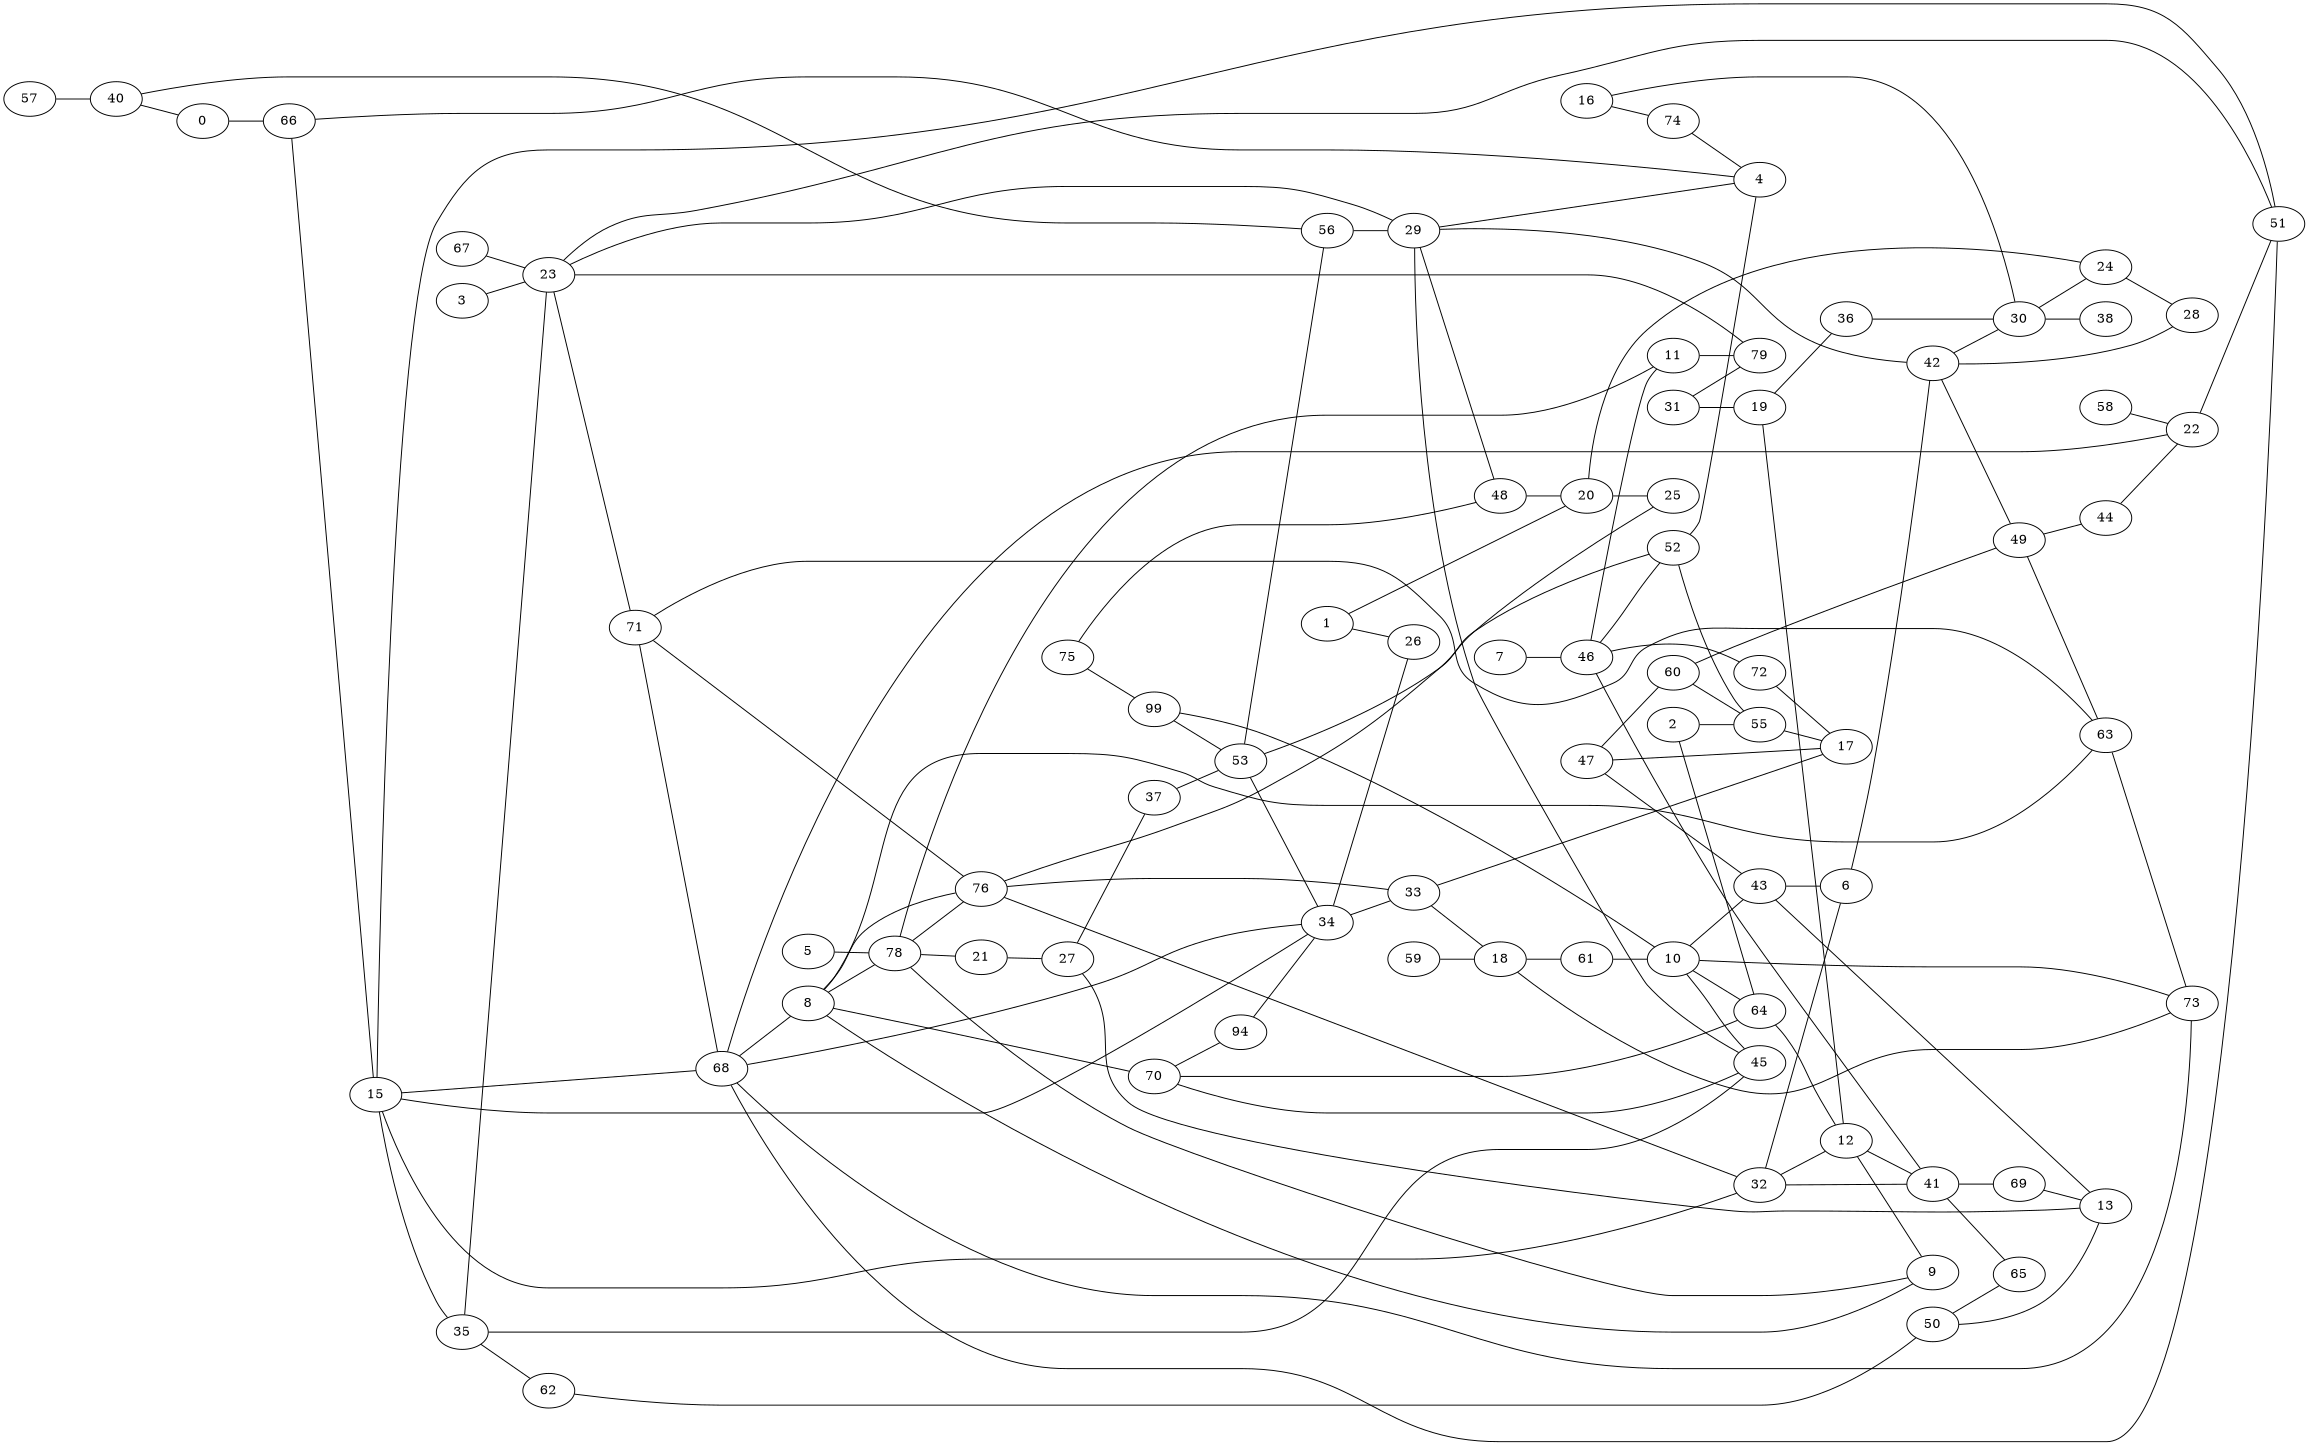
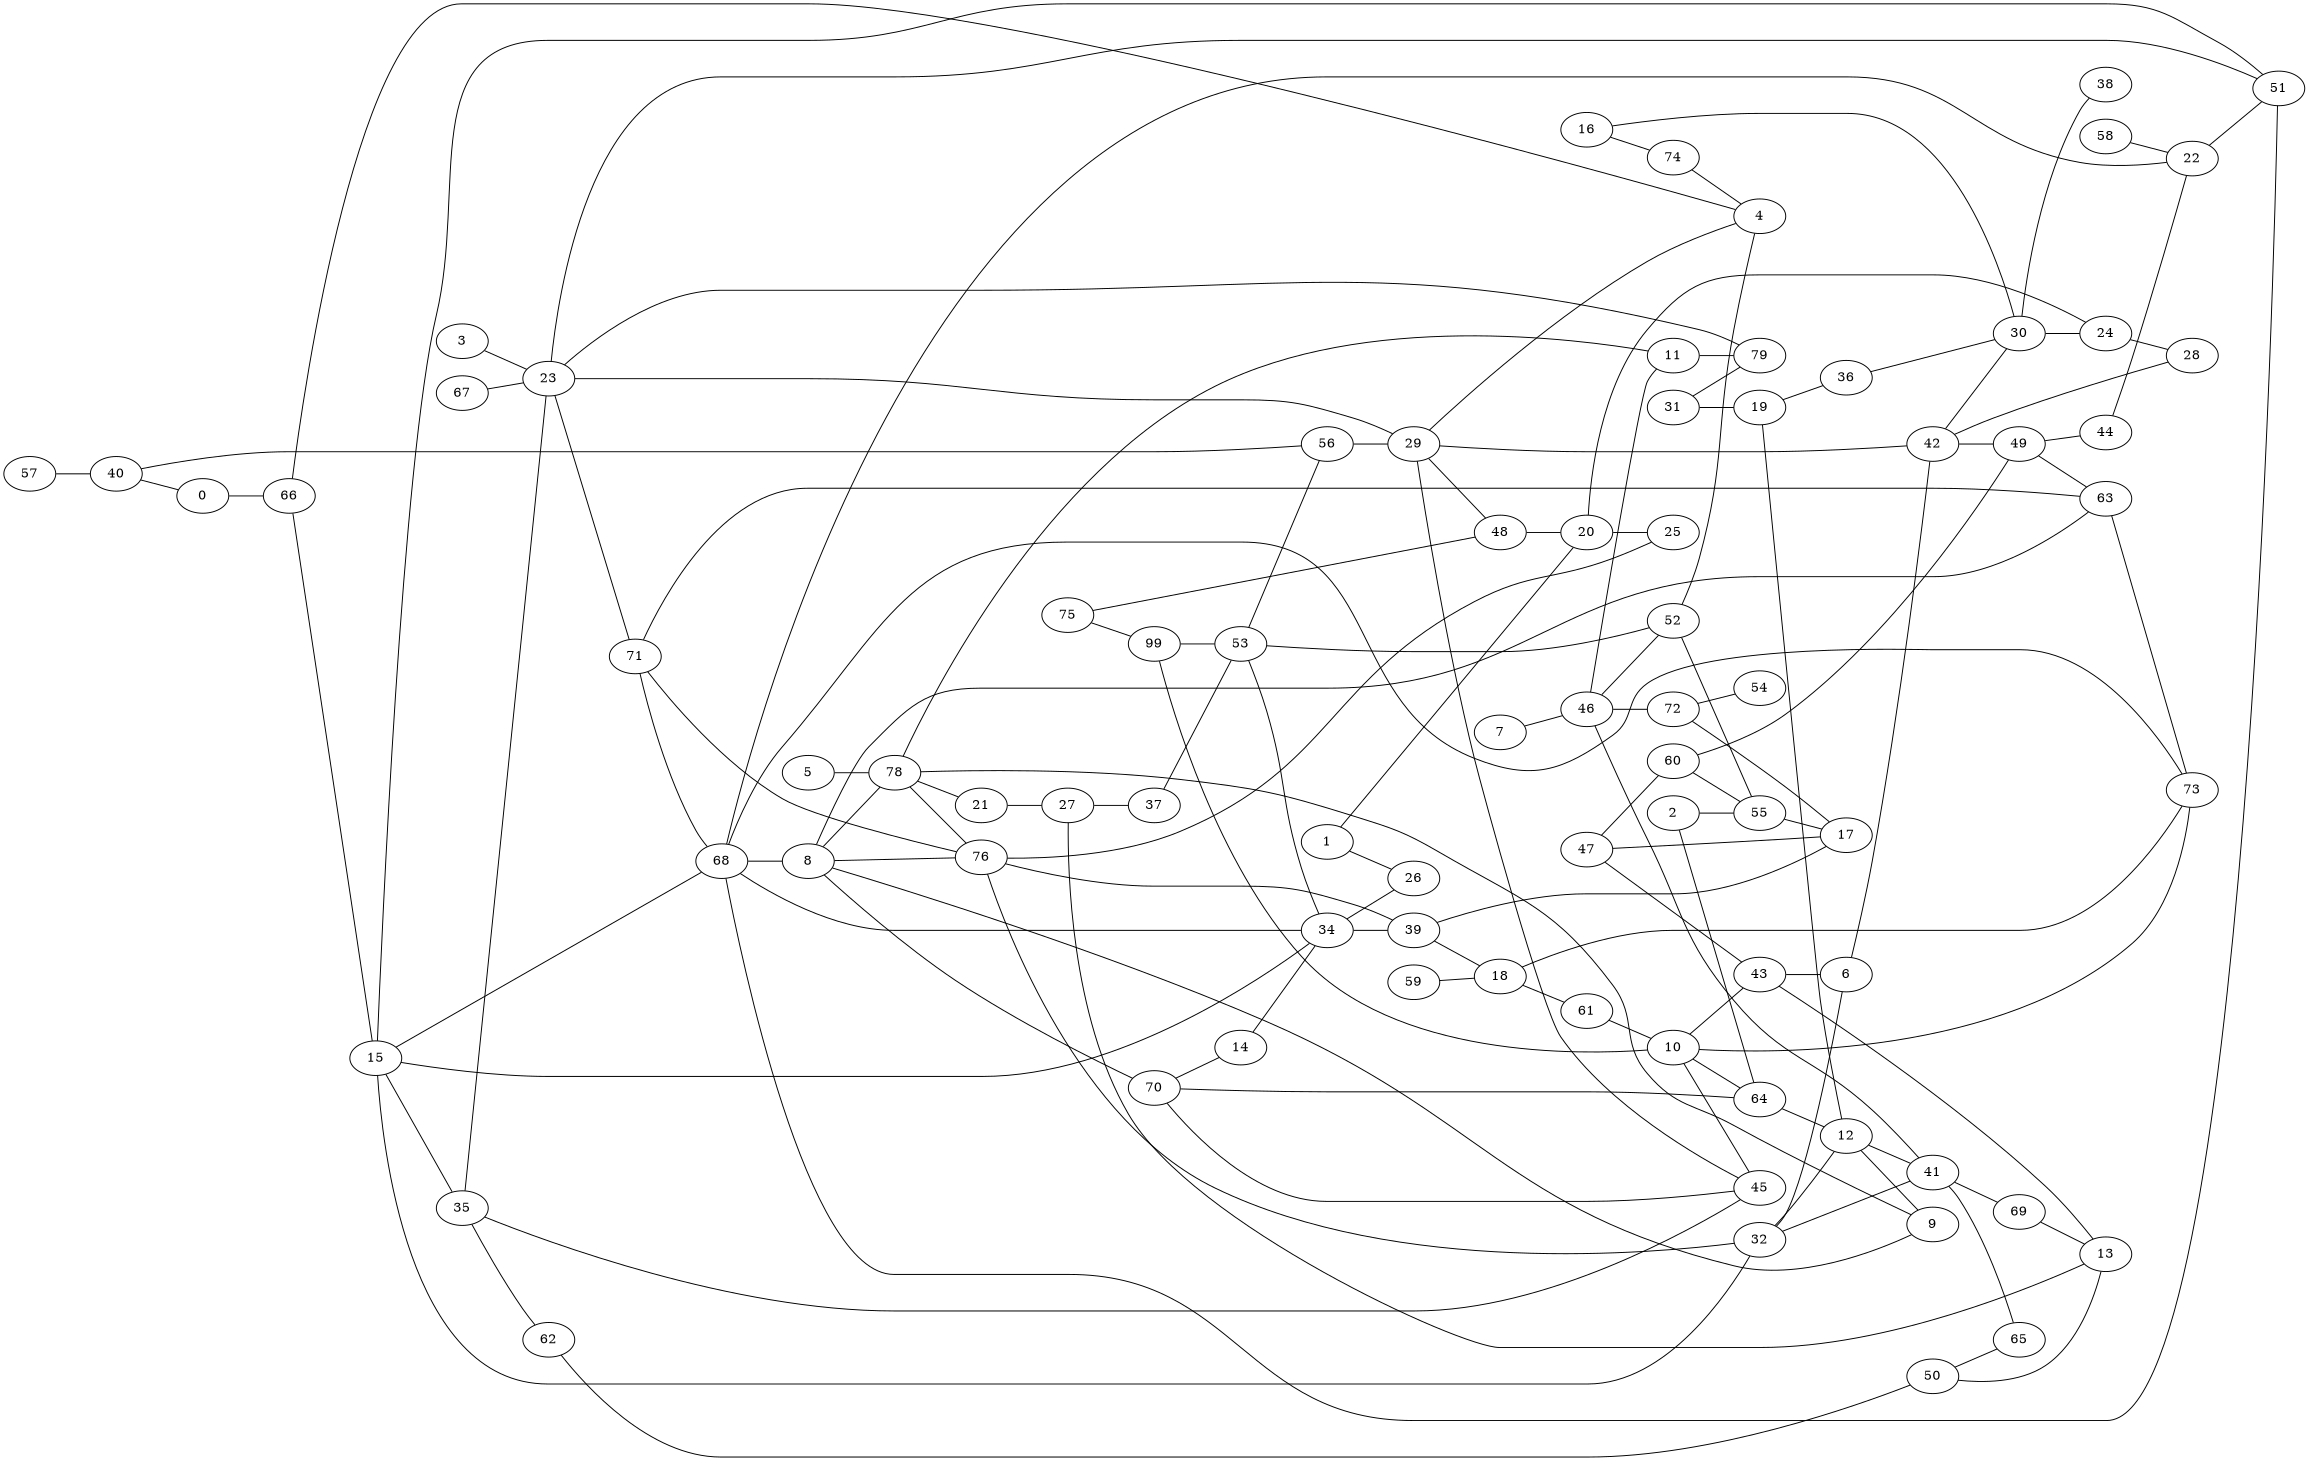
none -> (1760, 688)
(1414, 893) -> (1414, 930)
(1241, 1032) -> (1241, 1048)
